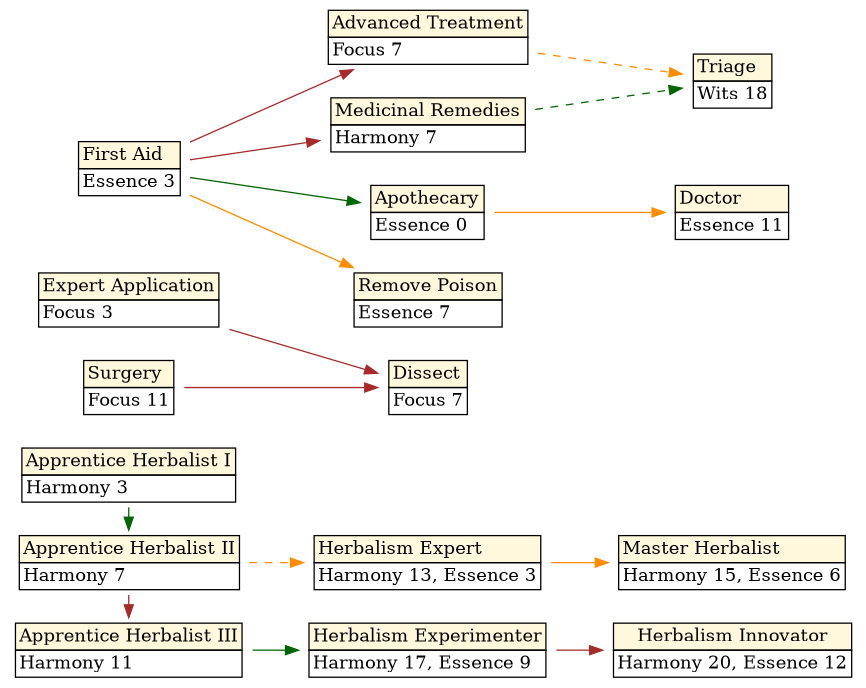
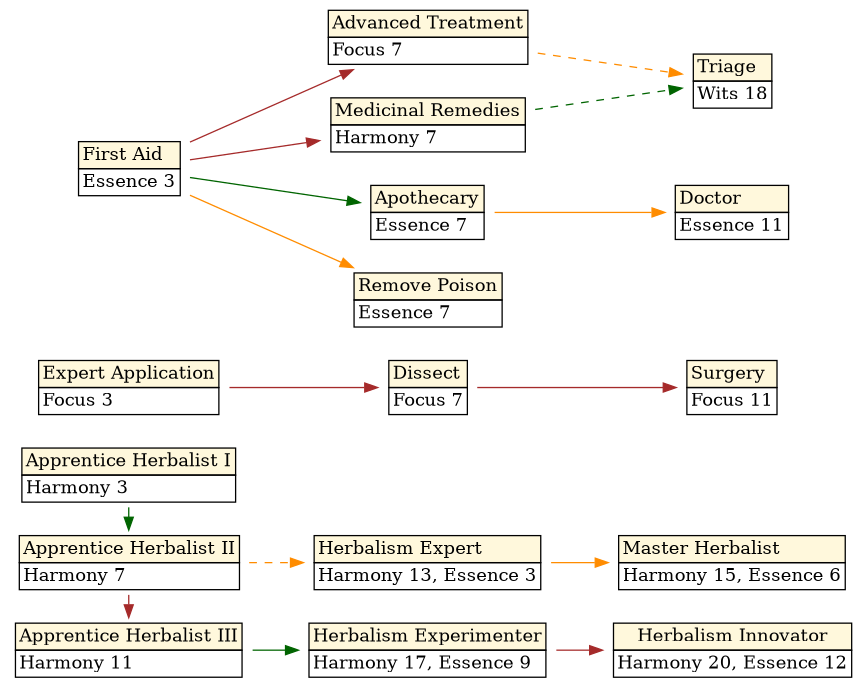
(422, 225) -> (422, 225)
(274, 388) -> (570, 388)
